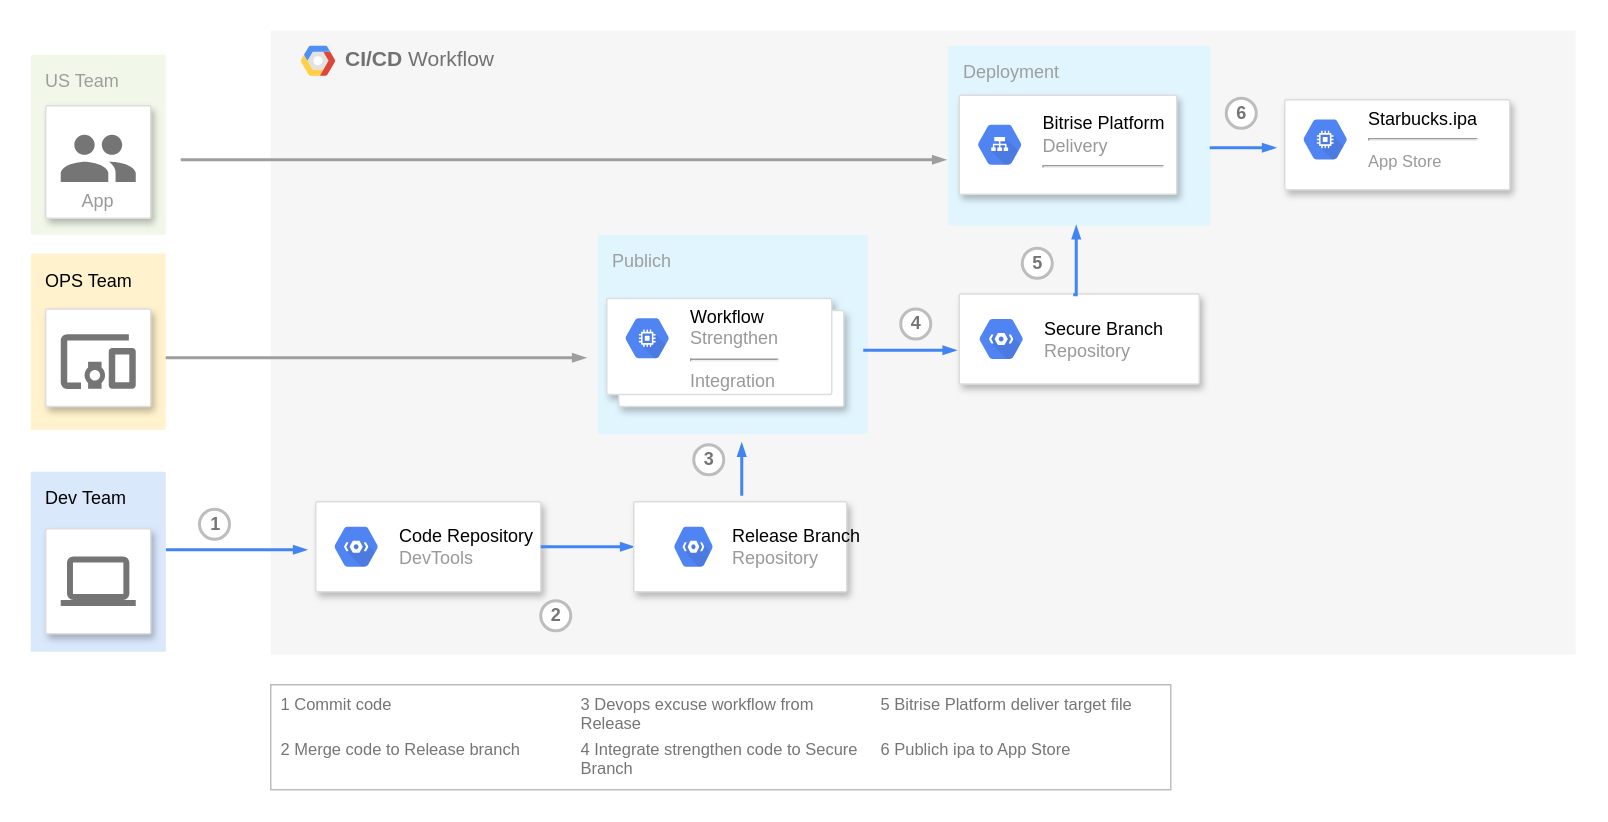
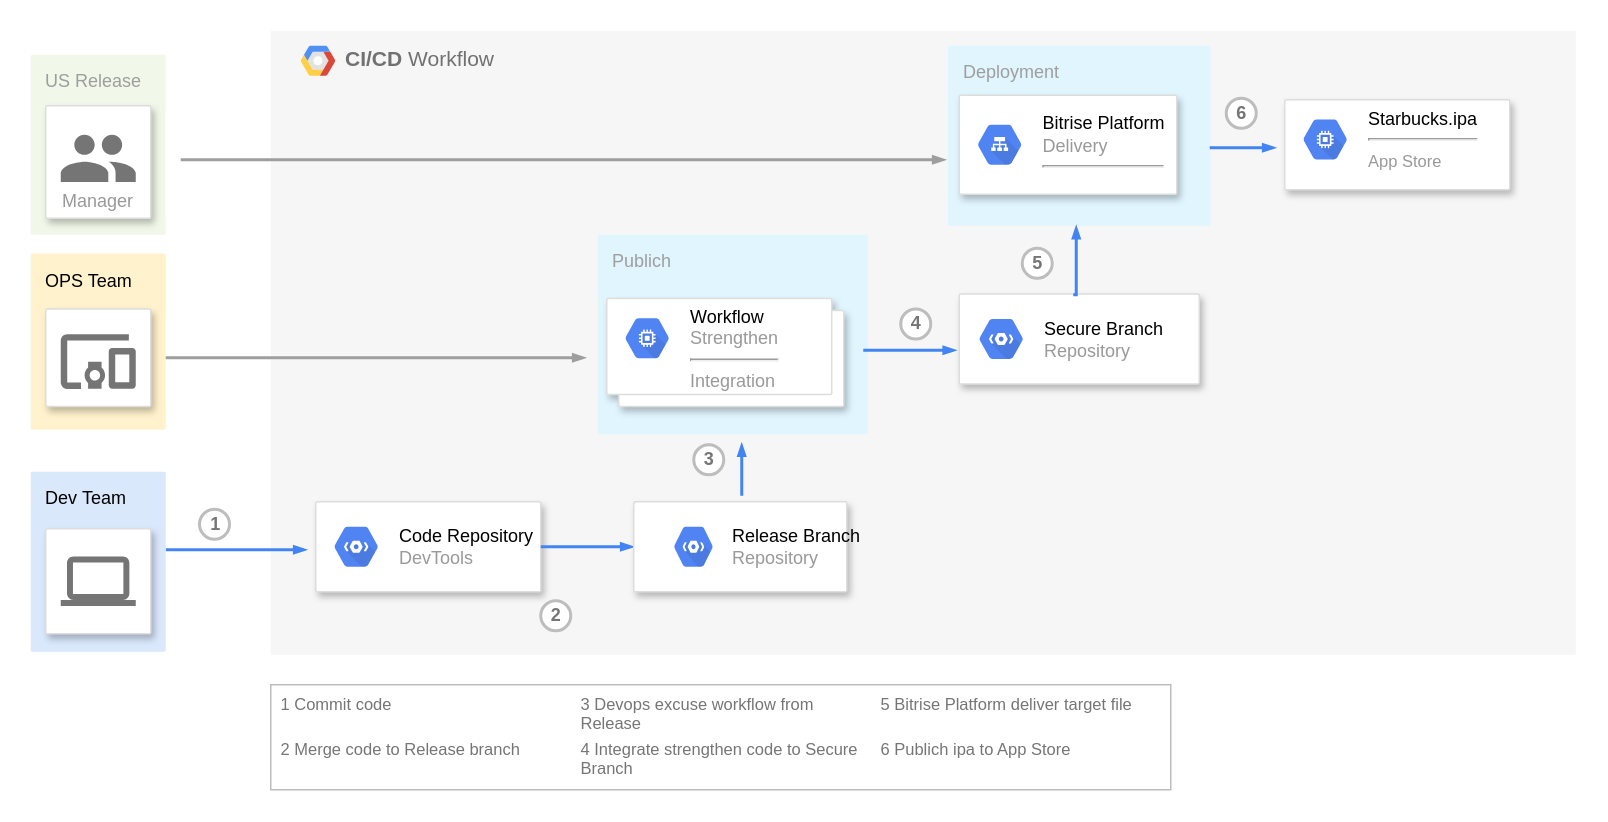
(79, 82) -> (91, 82)
(98, 200) -> (98, 200)
